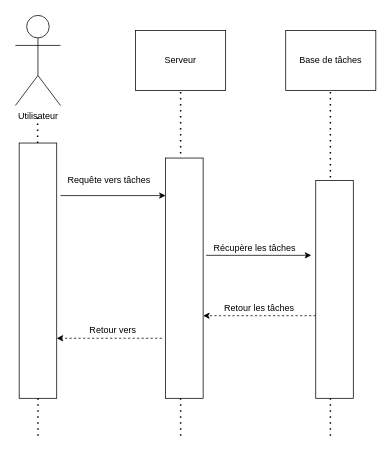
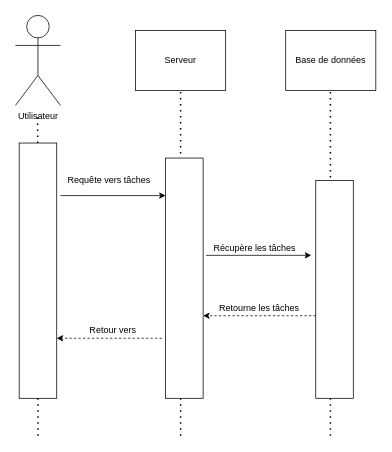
(330, 60) -> (330, 60)
(259, 308) -> (259, 308)
